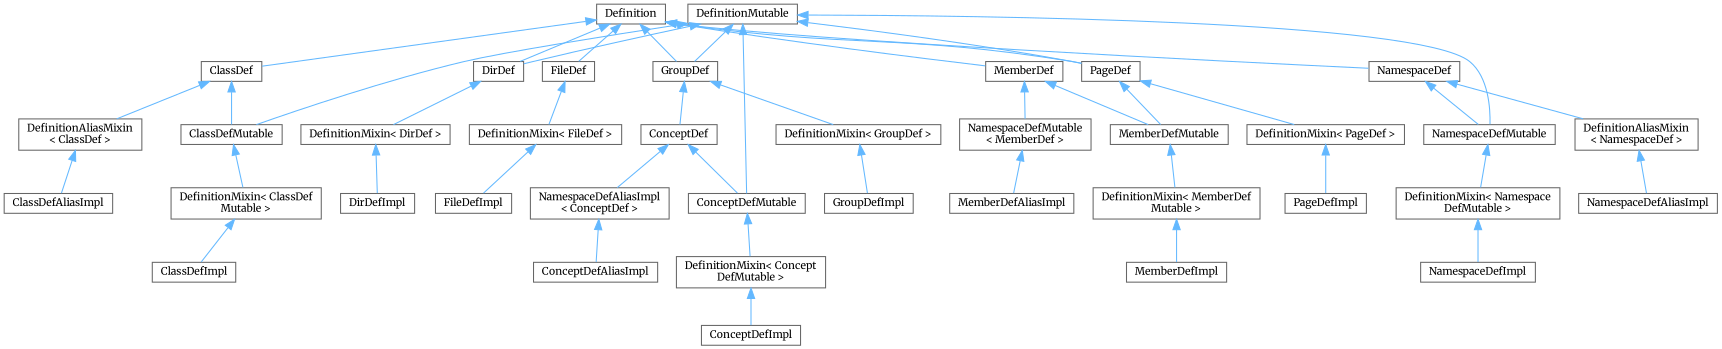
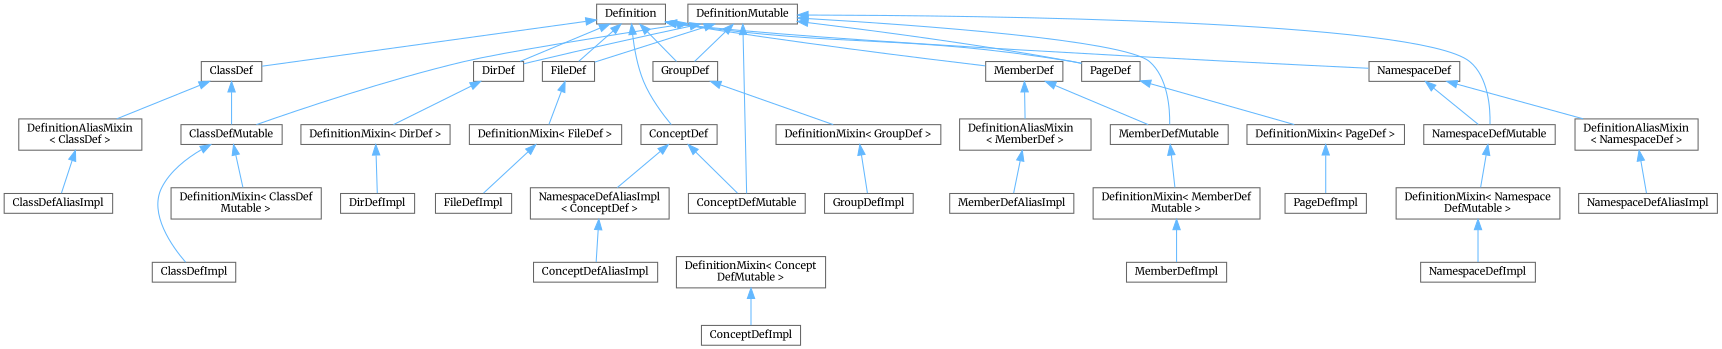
none -> (650, 45)
(1144, 107) -> (1014, 35)
(682, 108) -> (644, 83)
(1025, 135) -> (1025, 135)
(749, 240) -> none
(215, 245) -> (158, 201)
